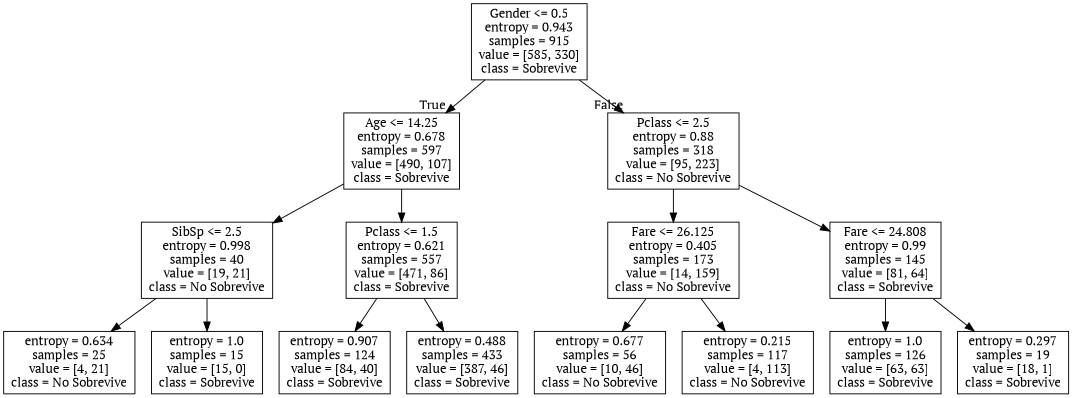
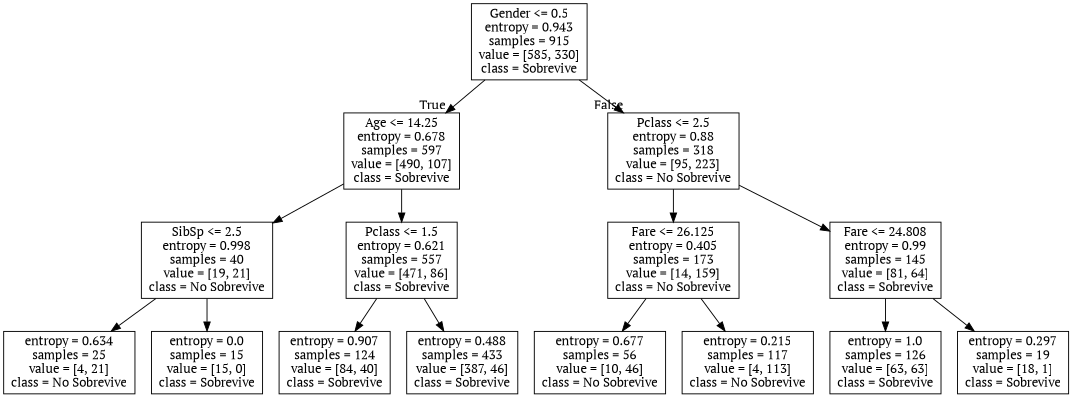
(207, 363) -> (207, 363)
